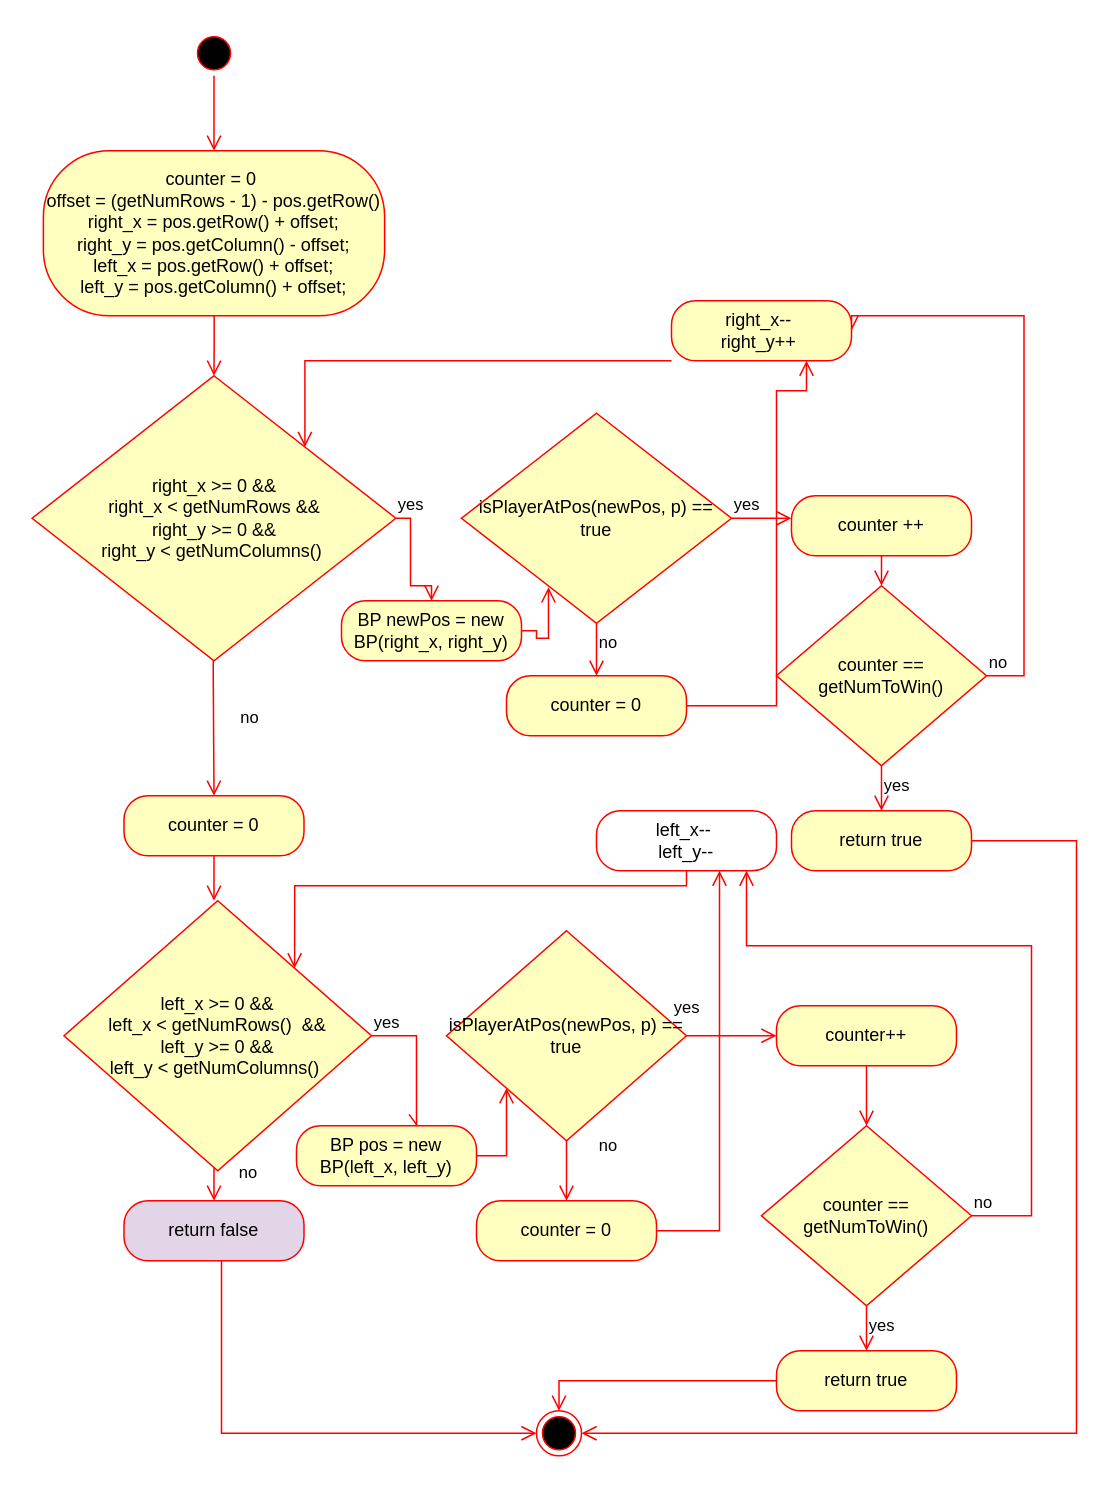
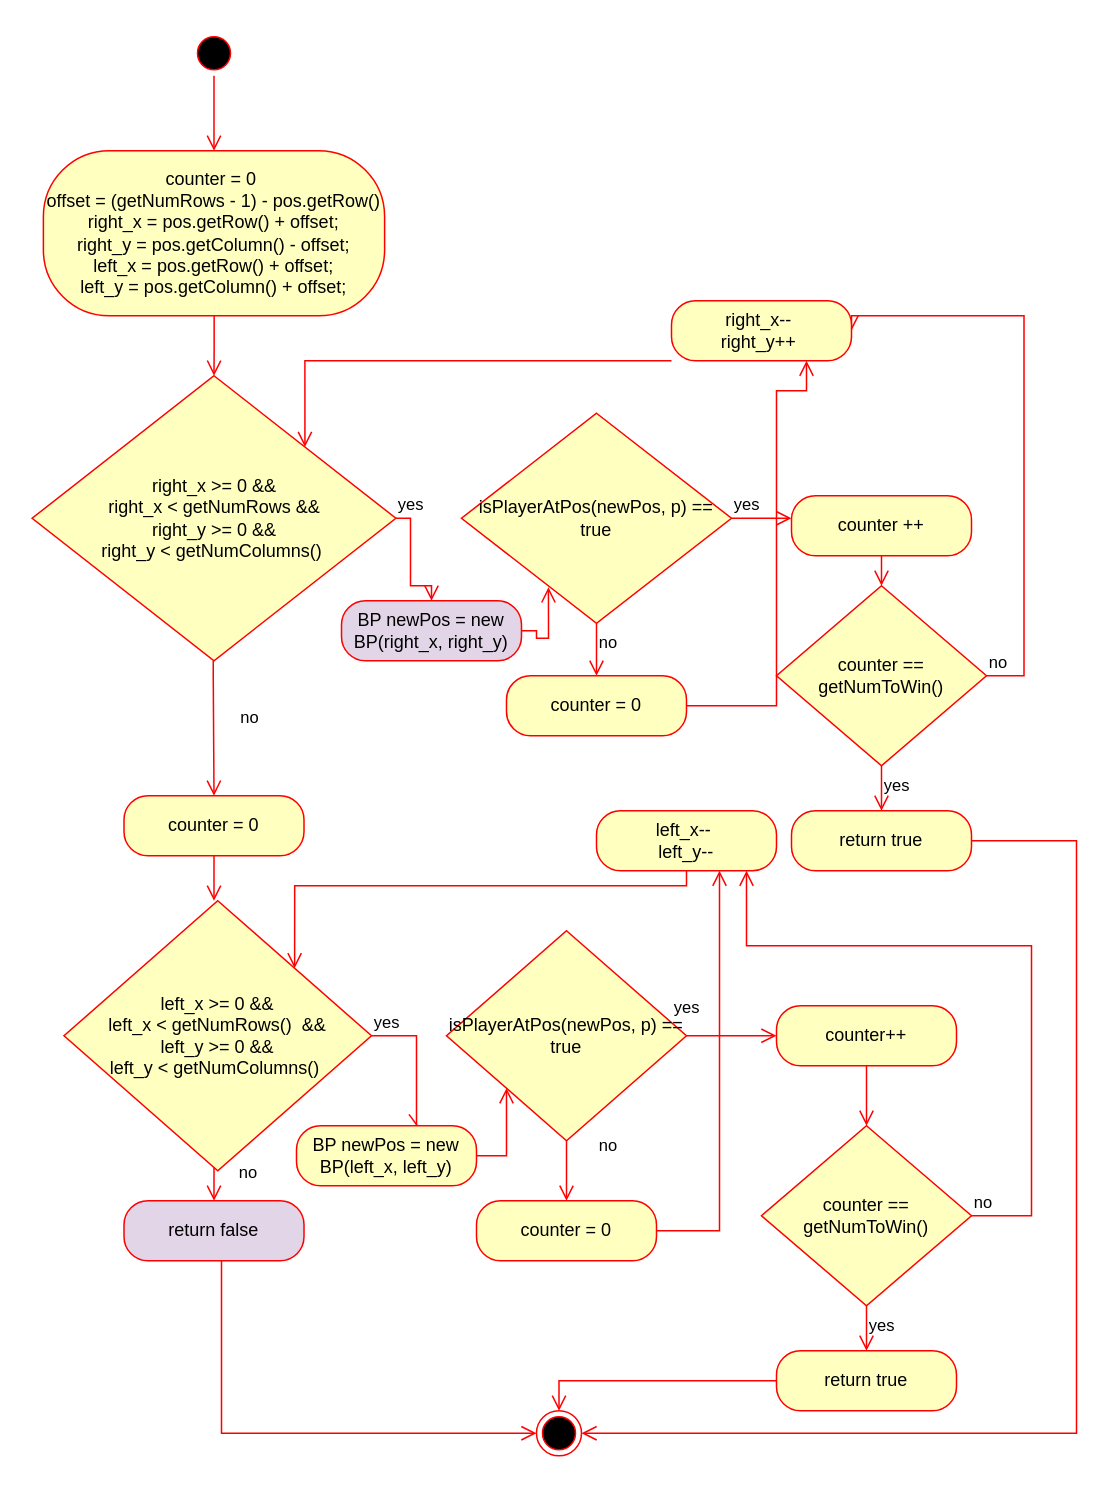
(431, 631) -> (431, 631)
(686, 841) -> (686, 841)
(386, 1156) -> (386, 1156)
